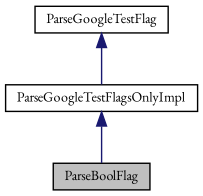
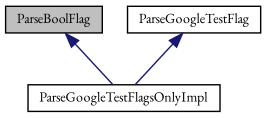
(102, 145) -> (94, 64)
